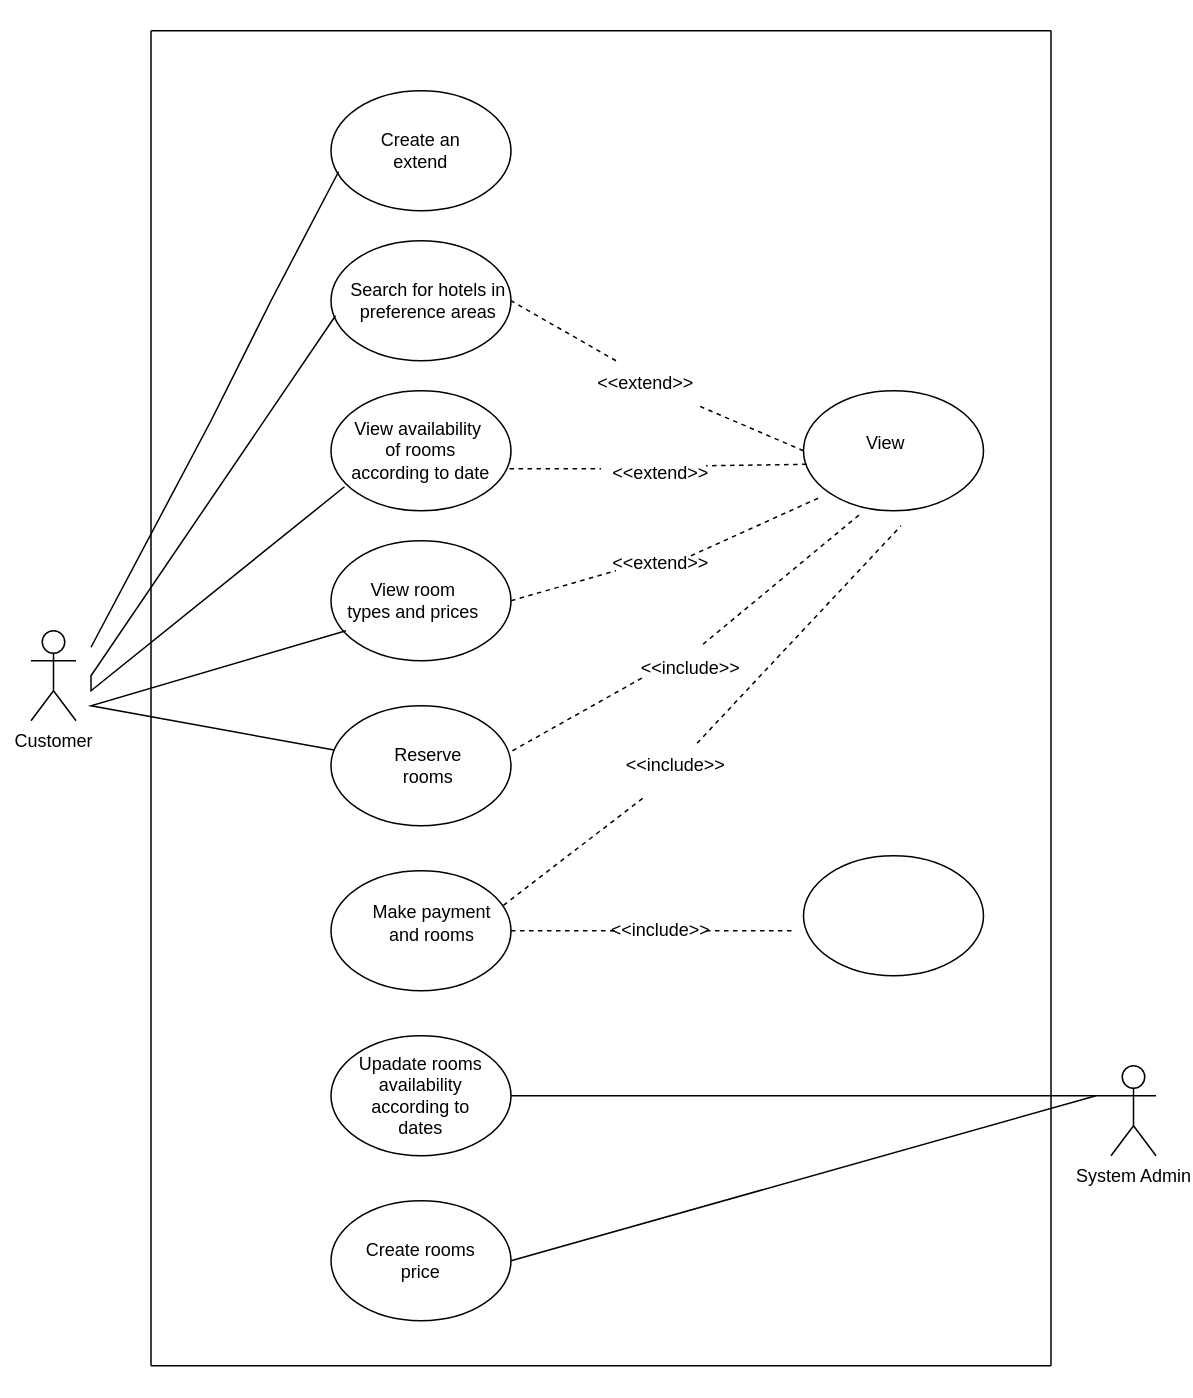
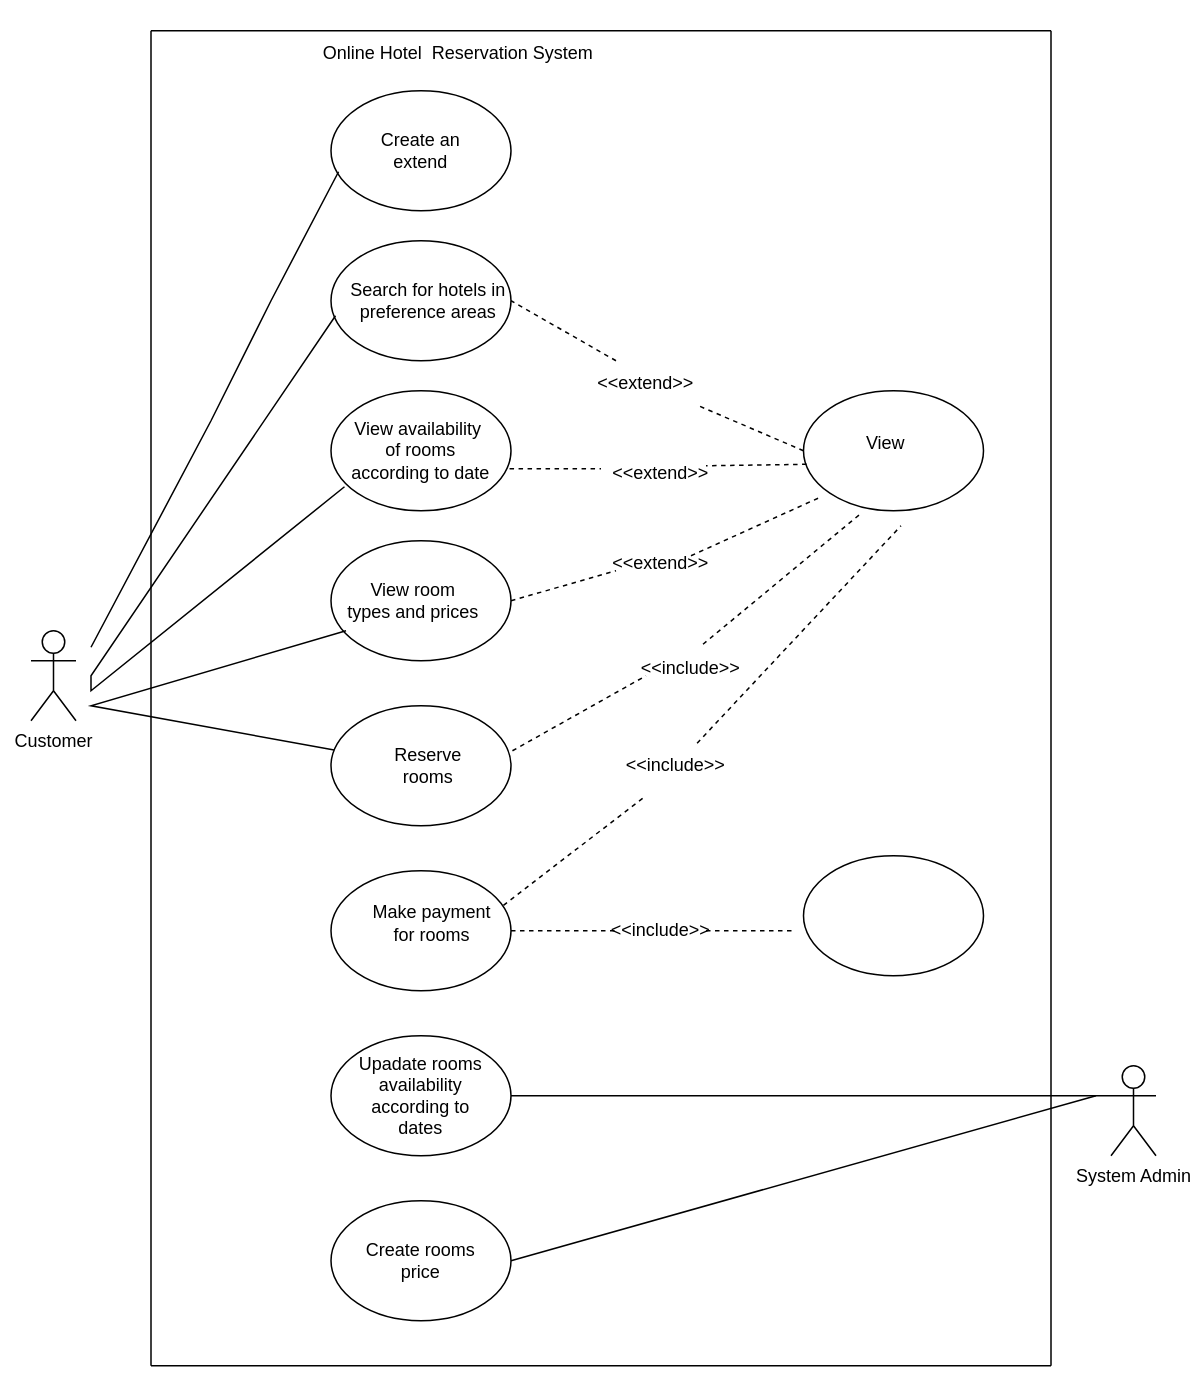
none -> (458, 53)
(432, 923) -> (432, 923)
